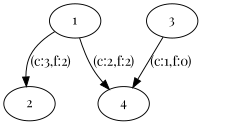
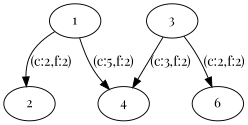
(51, 62) -> (51, 62)
(114, 62) -> (114, 62)
(171, 62) -> (171, 62)
none -> (218, 104)
